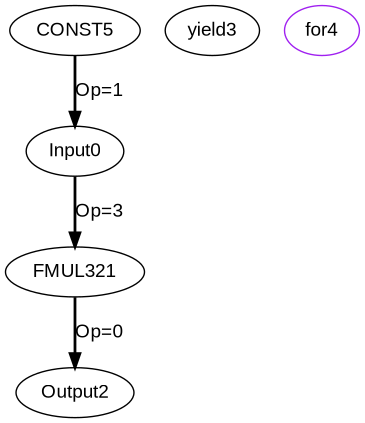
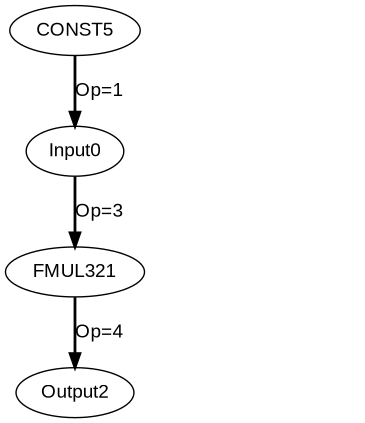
(212, 31) -> none
(322, 31) -> none
(99, 332) -> (99, 332)
